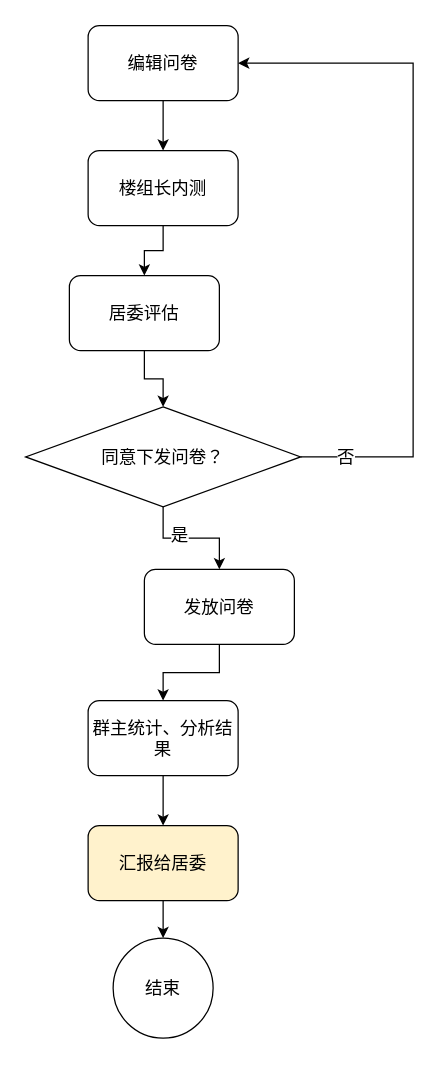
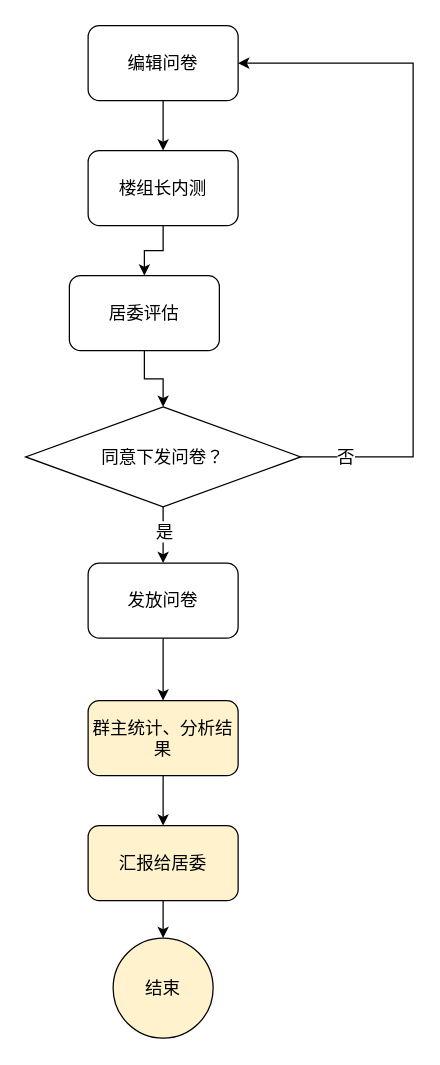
(219, 607) -> (163, 601)
(163, 738) -> (163, 738)
(163, 988) -> (163, 988)
